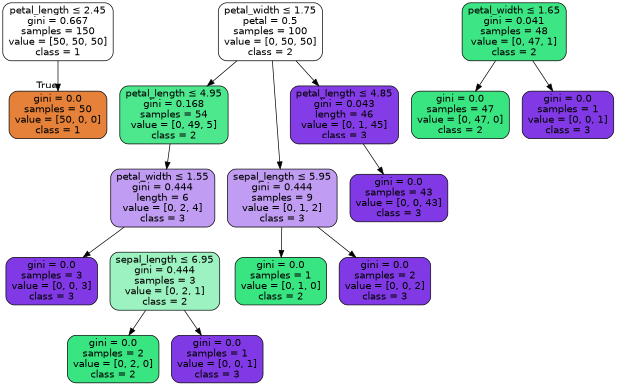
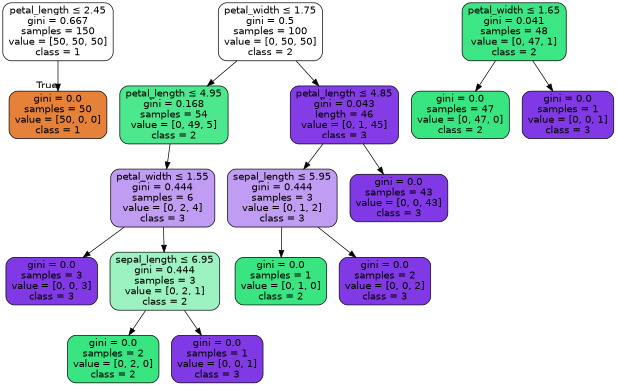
(270, 21) -> (270, 21)
(276, 111) -> (315, 154)
(163, 198) -> (163, 198)
(282, 198) -> (282, 198)
none -> (164, 236)
